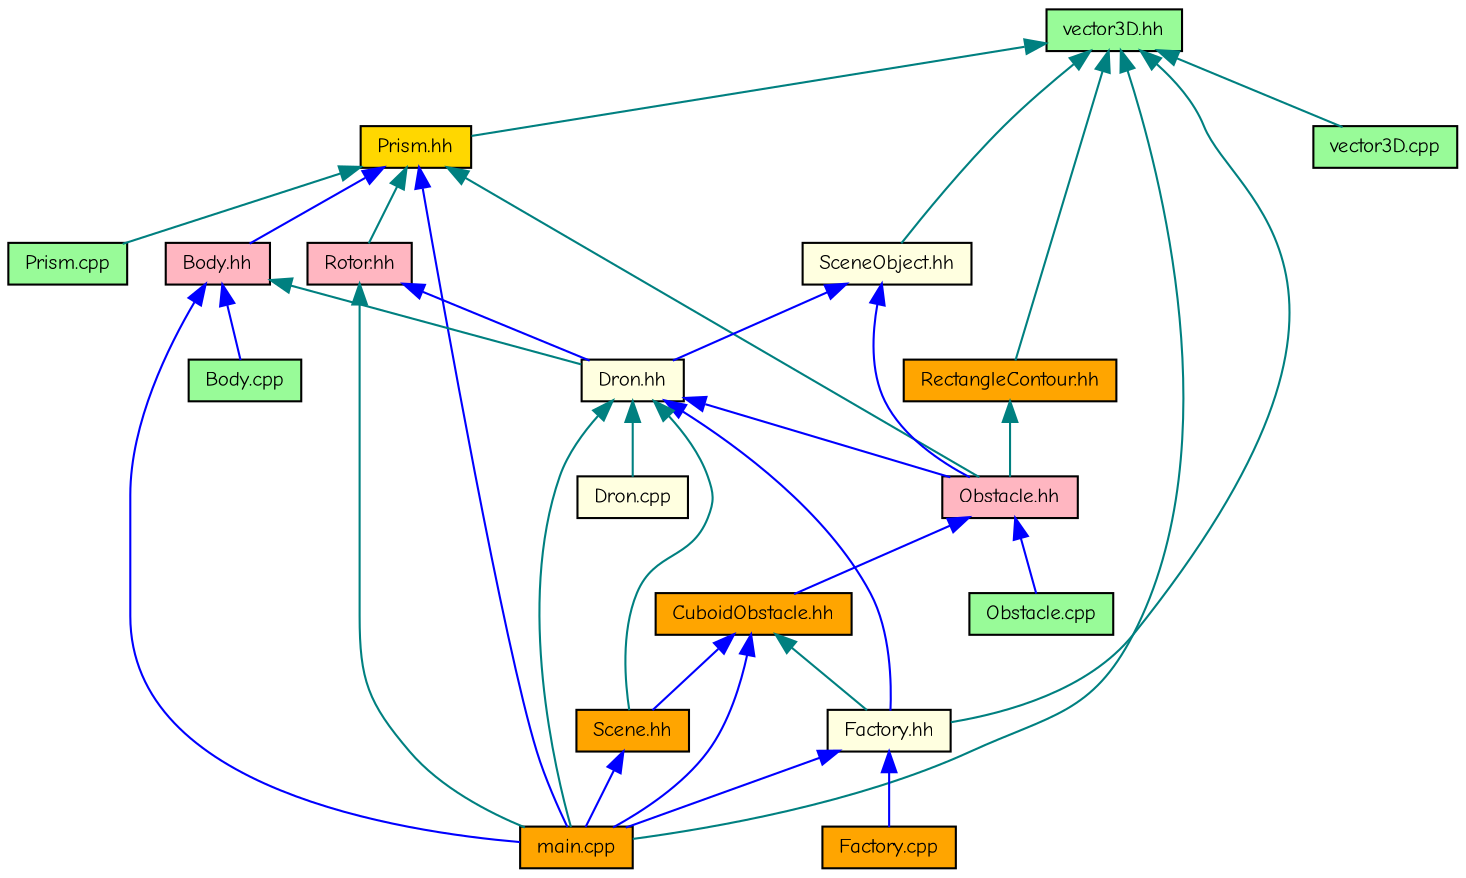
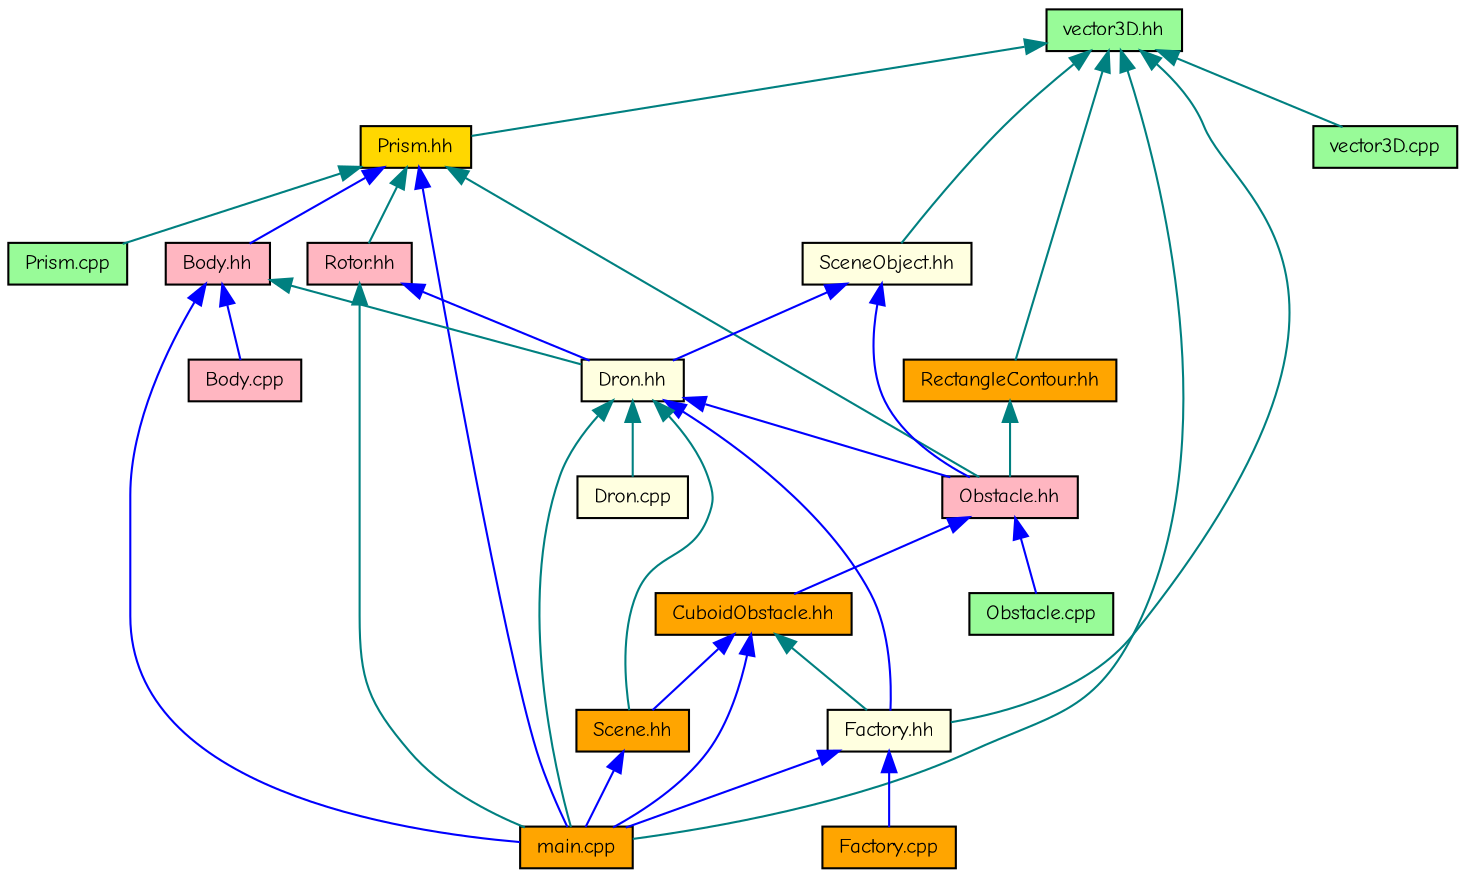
(245, 380) -> (245, 380)
